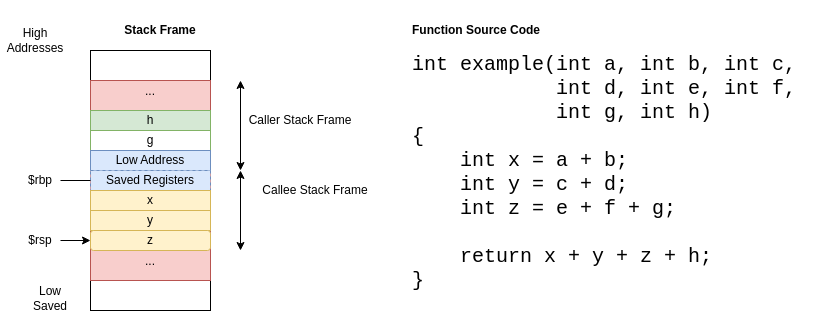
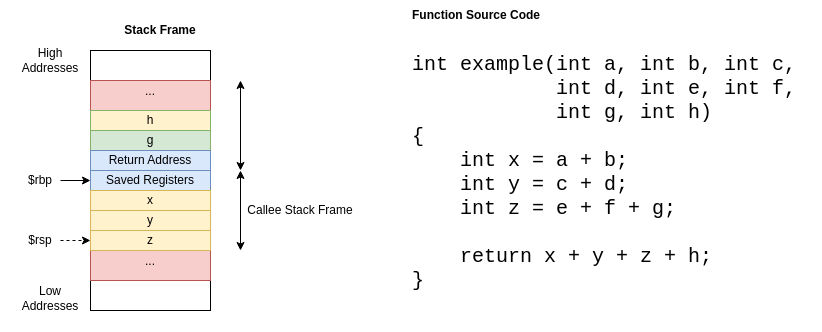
(501, 31) -> (501, 16)
(36, 41) -> (51, 61)
(151, 121) -> (151, 121)
(301, 121) -> none
(151, 141) -> (151, 141)
(151, 161) -> (151, 161)
(85, 181) -> (82, 181)
(151, 181) -> (151, 181)
(316, 191) -> (301, 211)
(73, 241) -> (73, 241)
(151, 241) -> (151, 241)
(51, 299) -> (51, 299)
